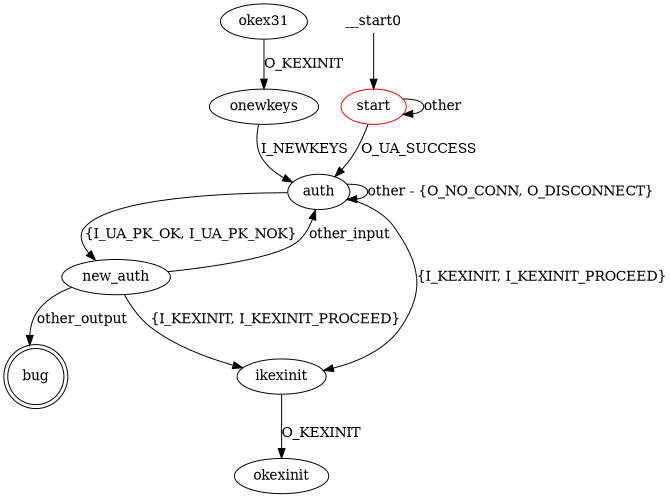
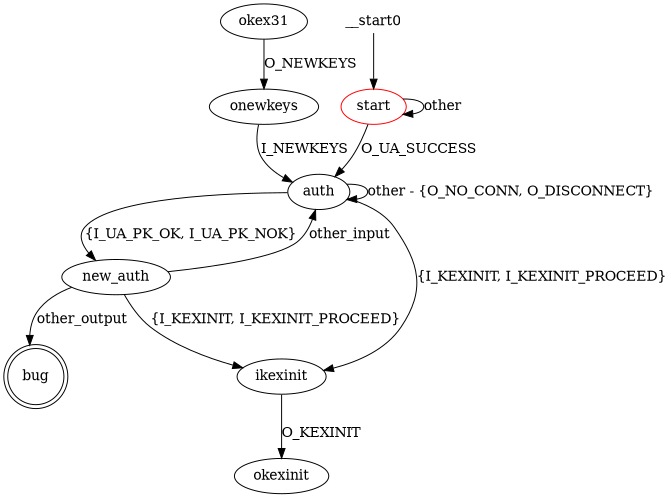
(304, 64) -> (310, 64)
